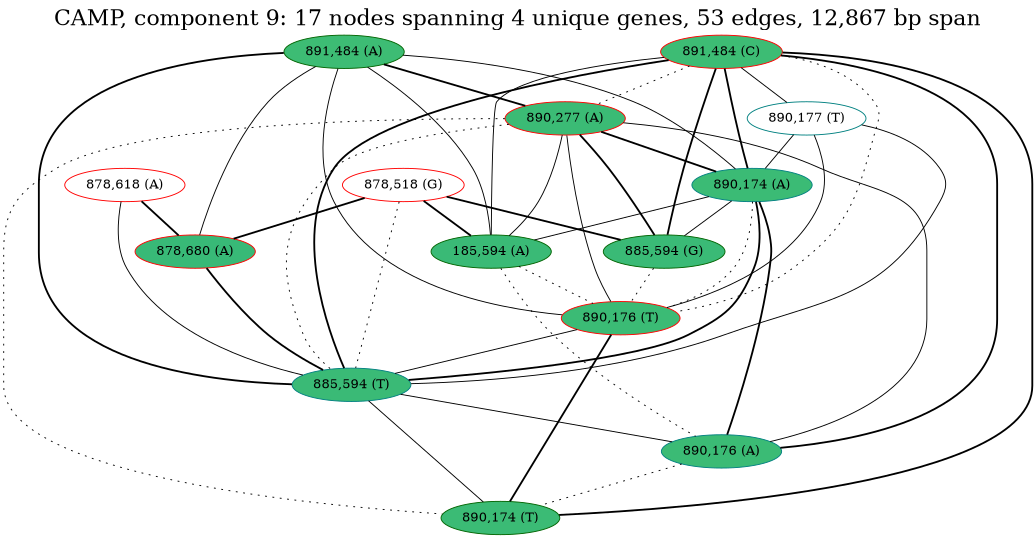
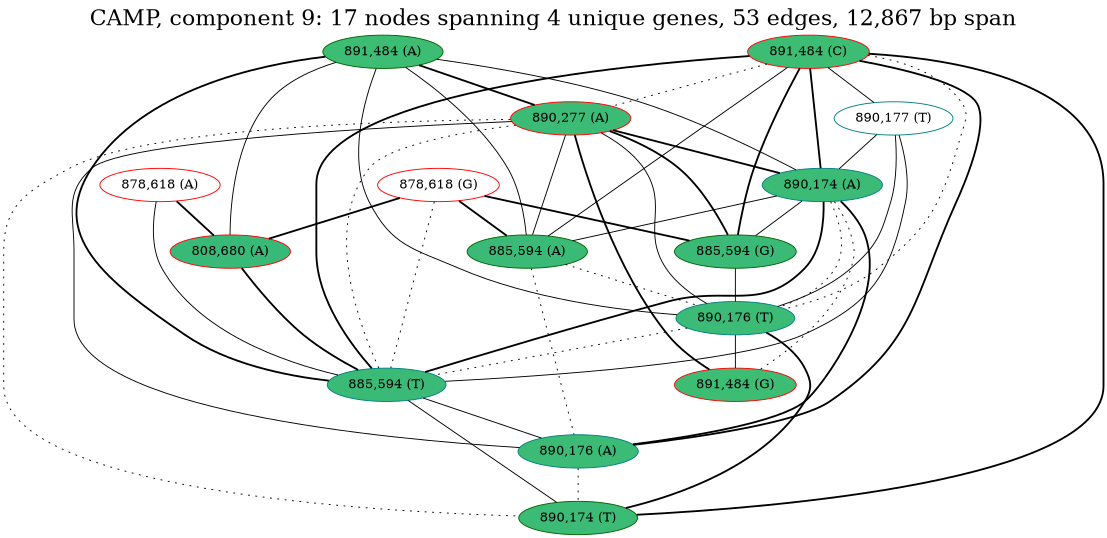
(403, 185) -> (438, 185)
(195, 252) -> (230, 252)
(491, 252) -> (527, 252)
(642, 285) -> (735, 285)
(621, 318) -> (735, 318)
(486, 352) -> (561, 351)
none -> (735, 385)
